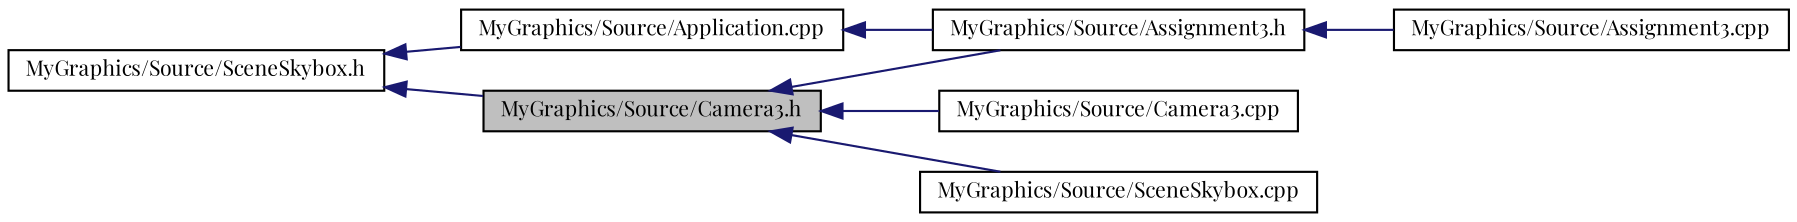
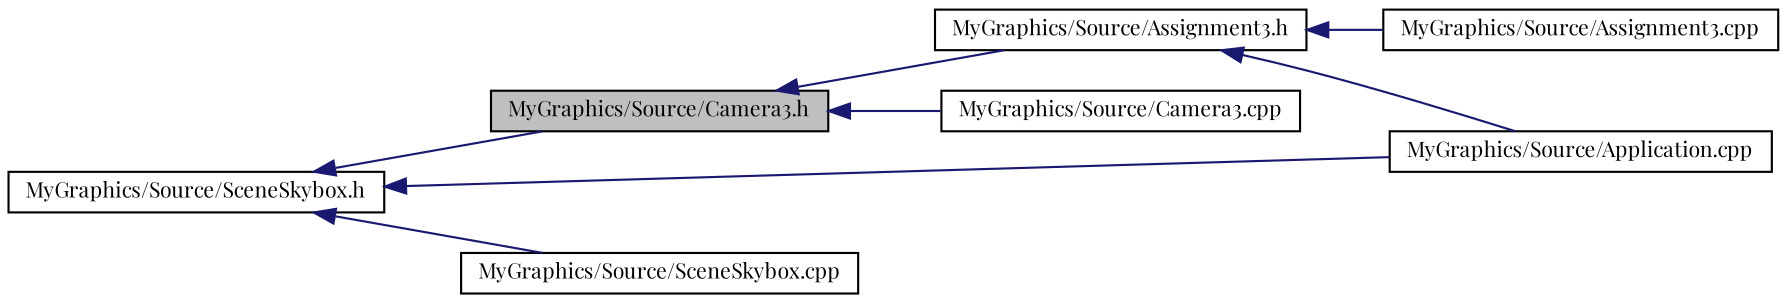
(899, 30) -> (1380, 90)
(896, 153) -> (439, 235)
